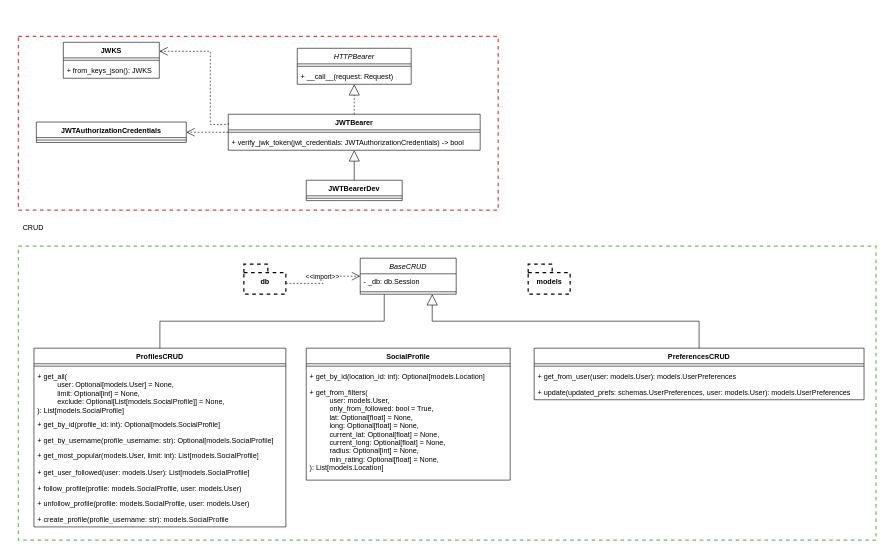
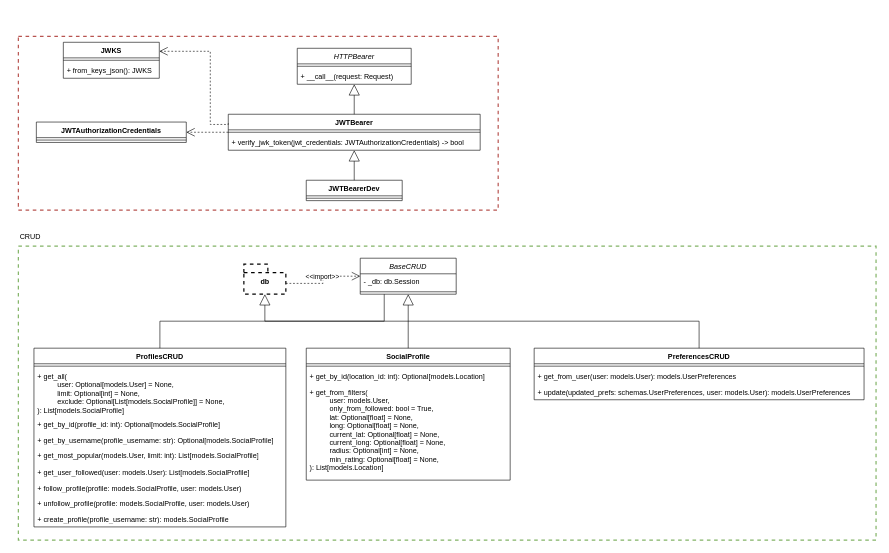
(354, 104) -> (354, 104)
(33, 228) -> (30, 237)
(549, 279) -> none
(432, 314) -> (410, 321)
none -> (408, 327)
